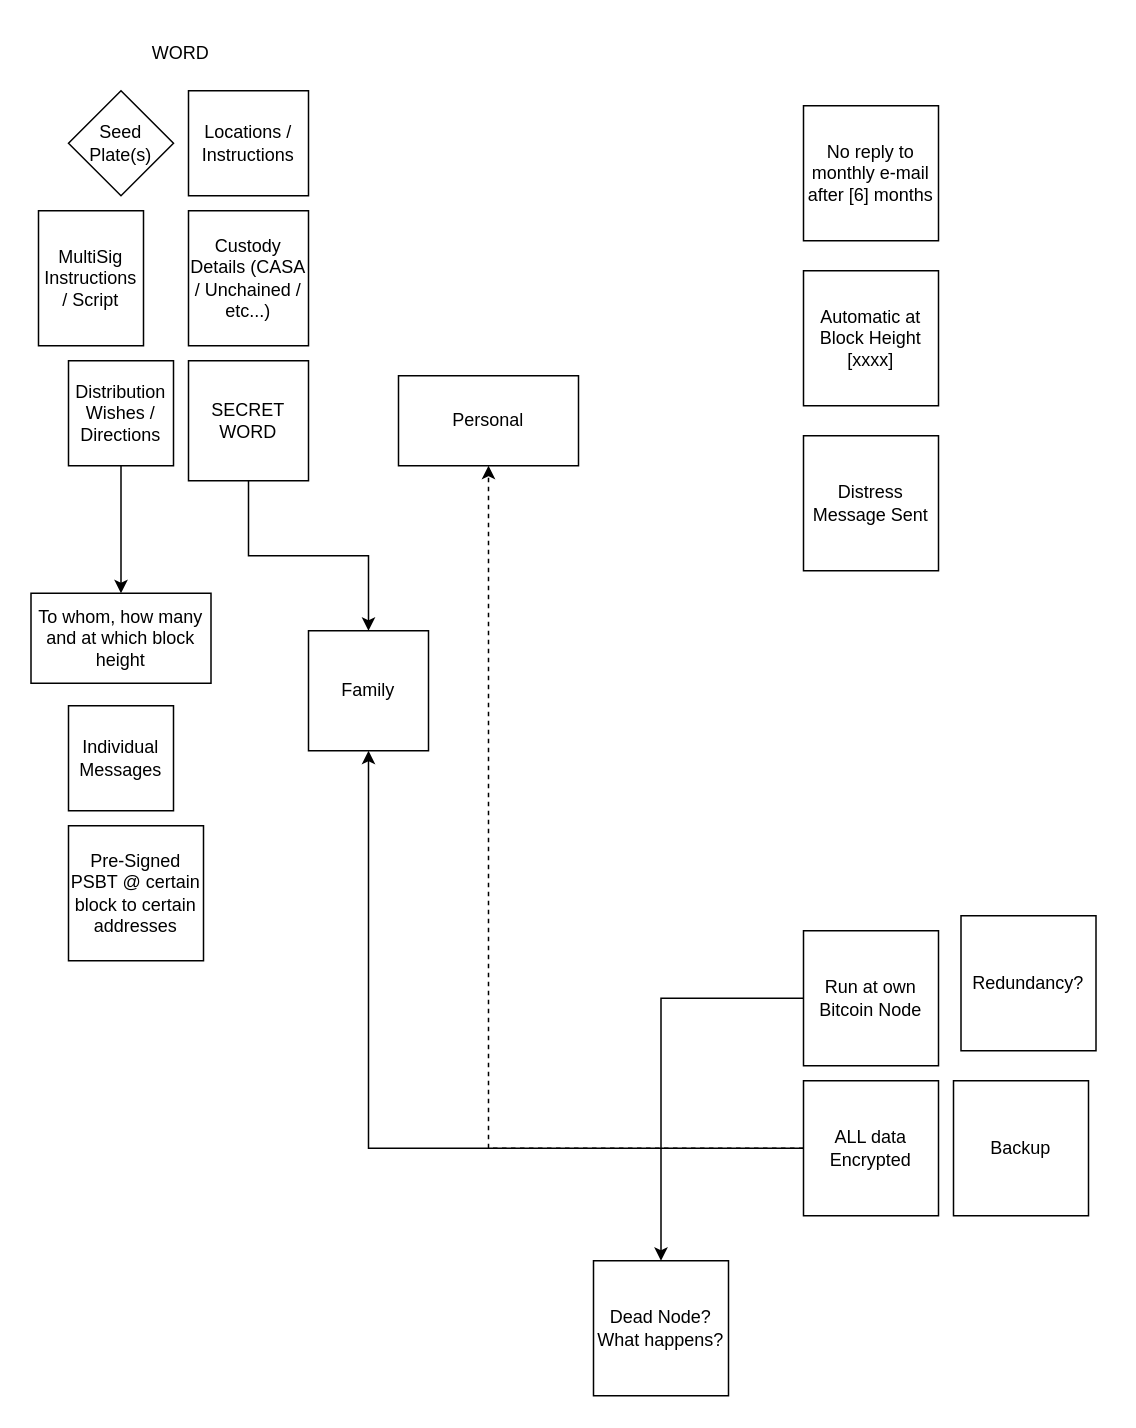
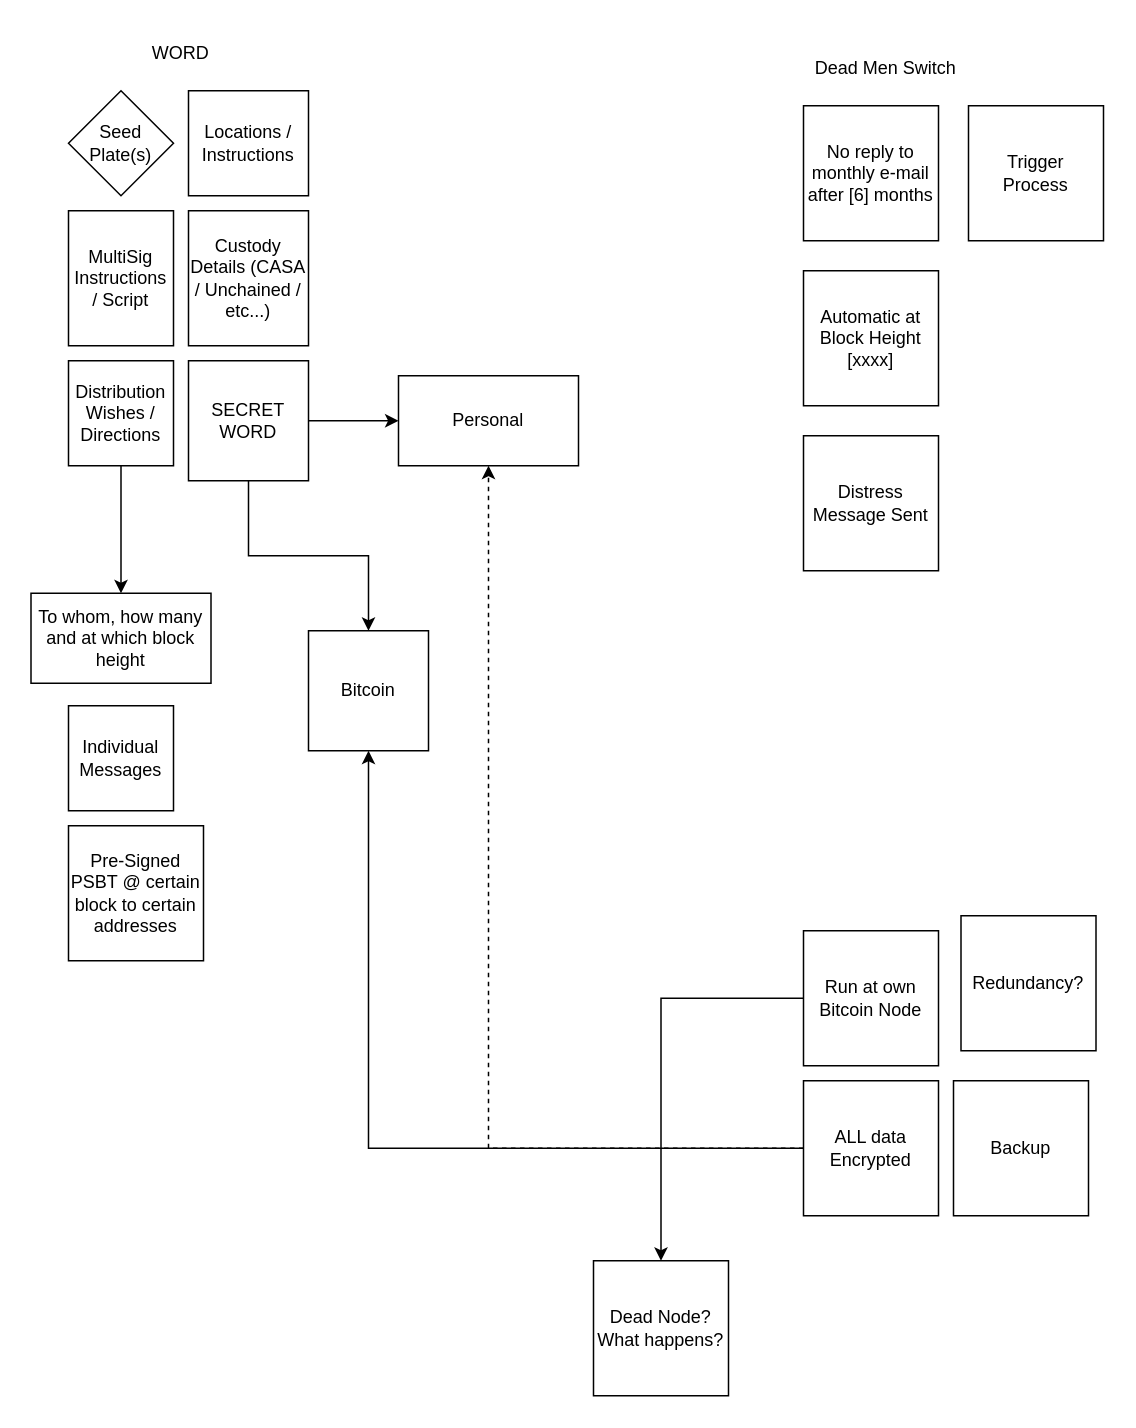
none -> (886, 68)
none -> (1036, 173)
(91, 278) -> (121, 278)
none -> (348, 421)
(368, 691) -> (368, 691)
